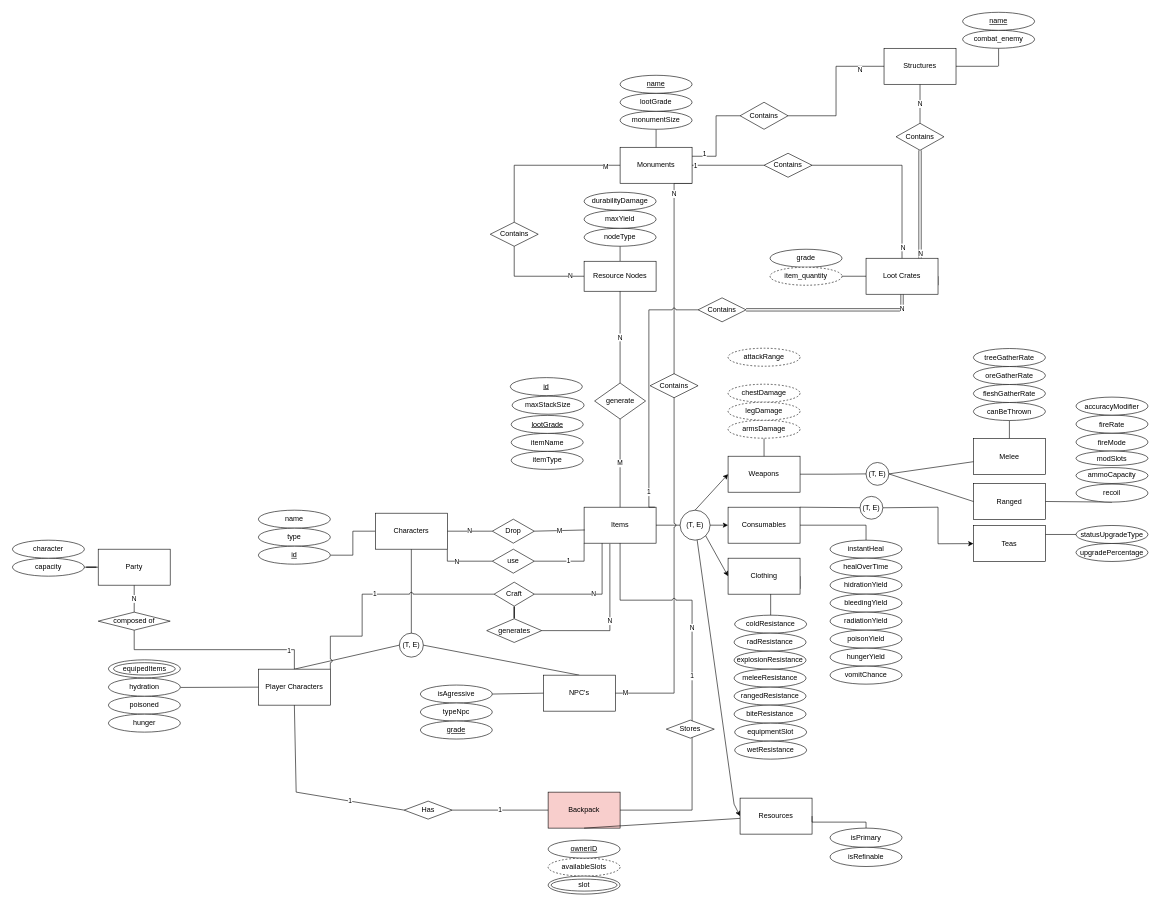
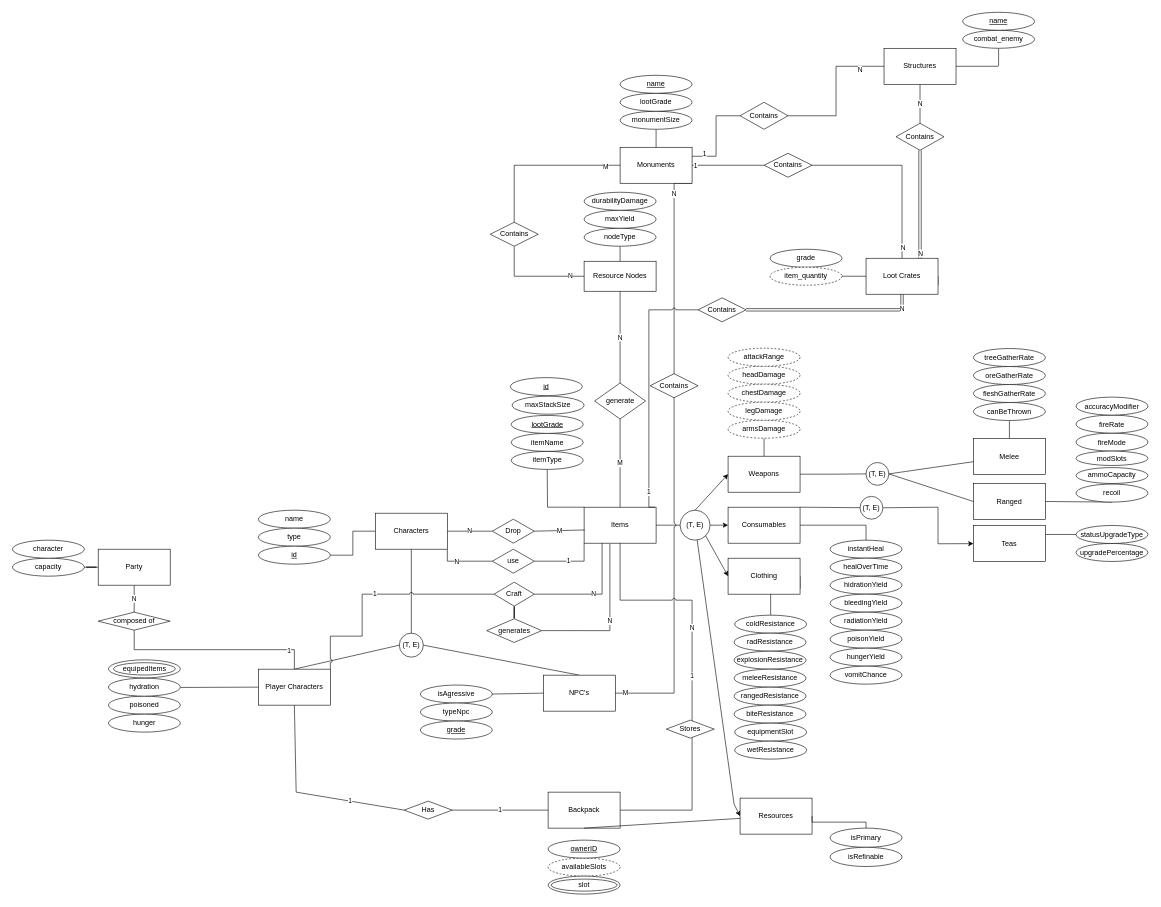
none -> (764, 375)
none -> (548, 507)
(584, 810) -> (584, 810)
